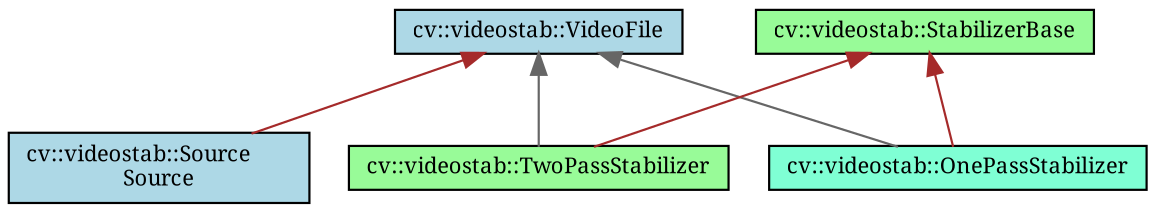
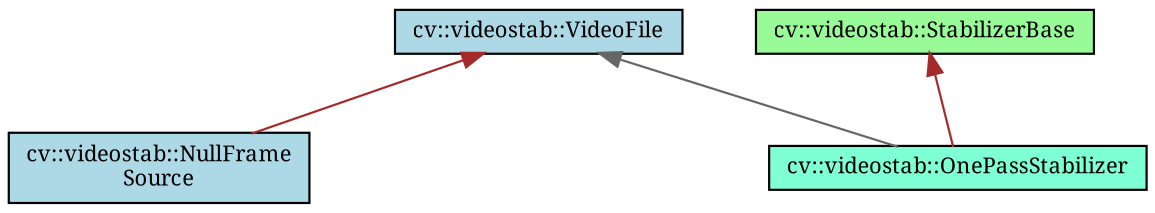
(159, 168) -> (159, 168)
(539, 168) -> none
